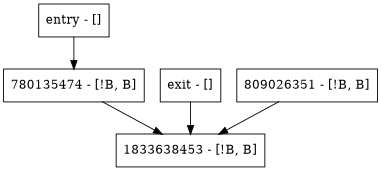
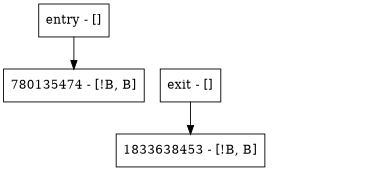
(307, 85) -> none
(128, 116) -> none
